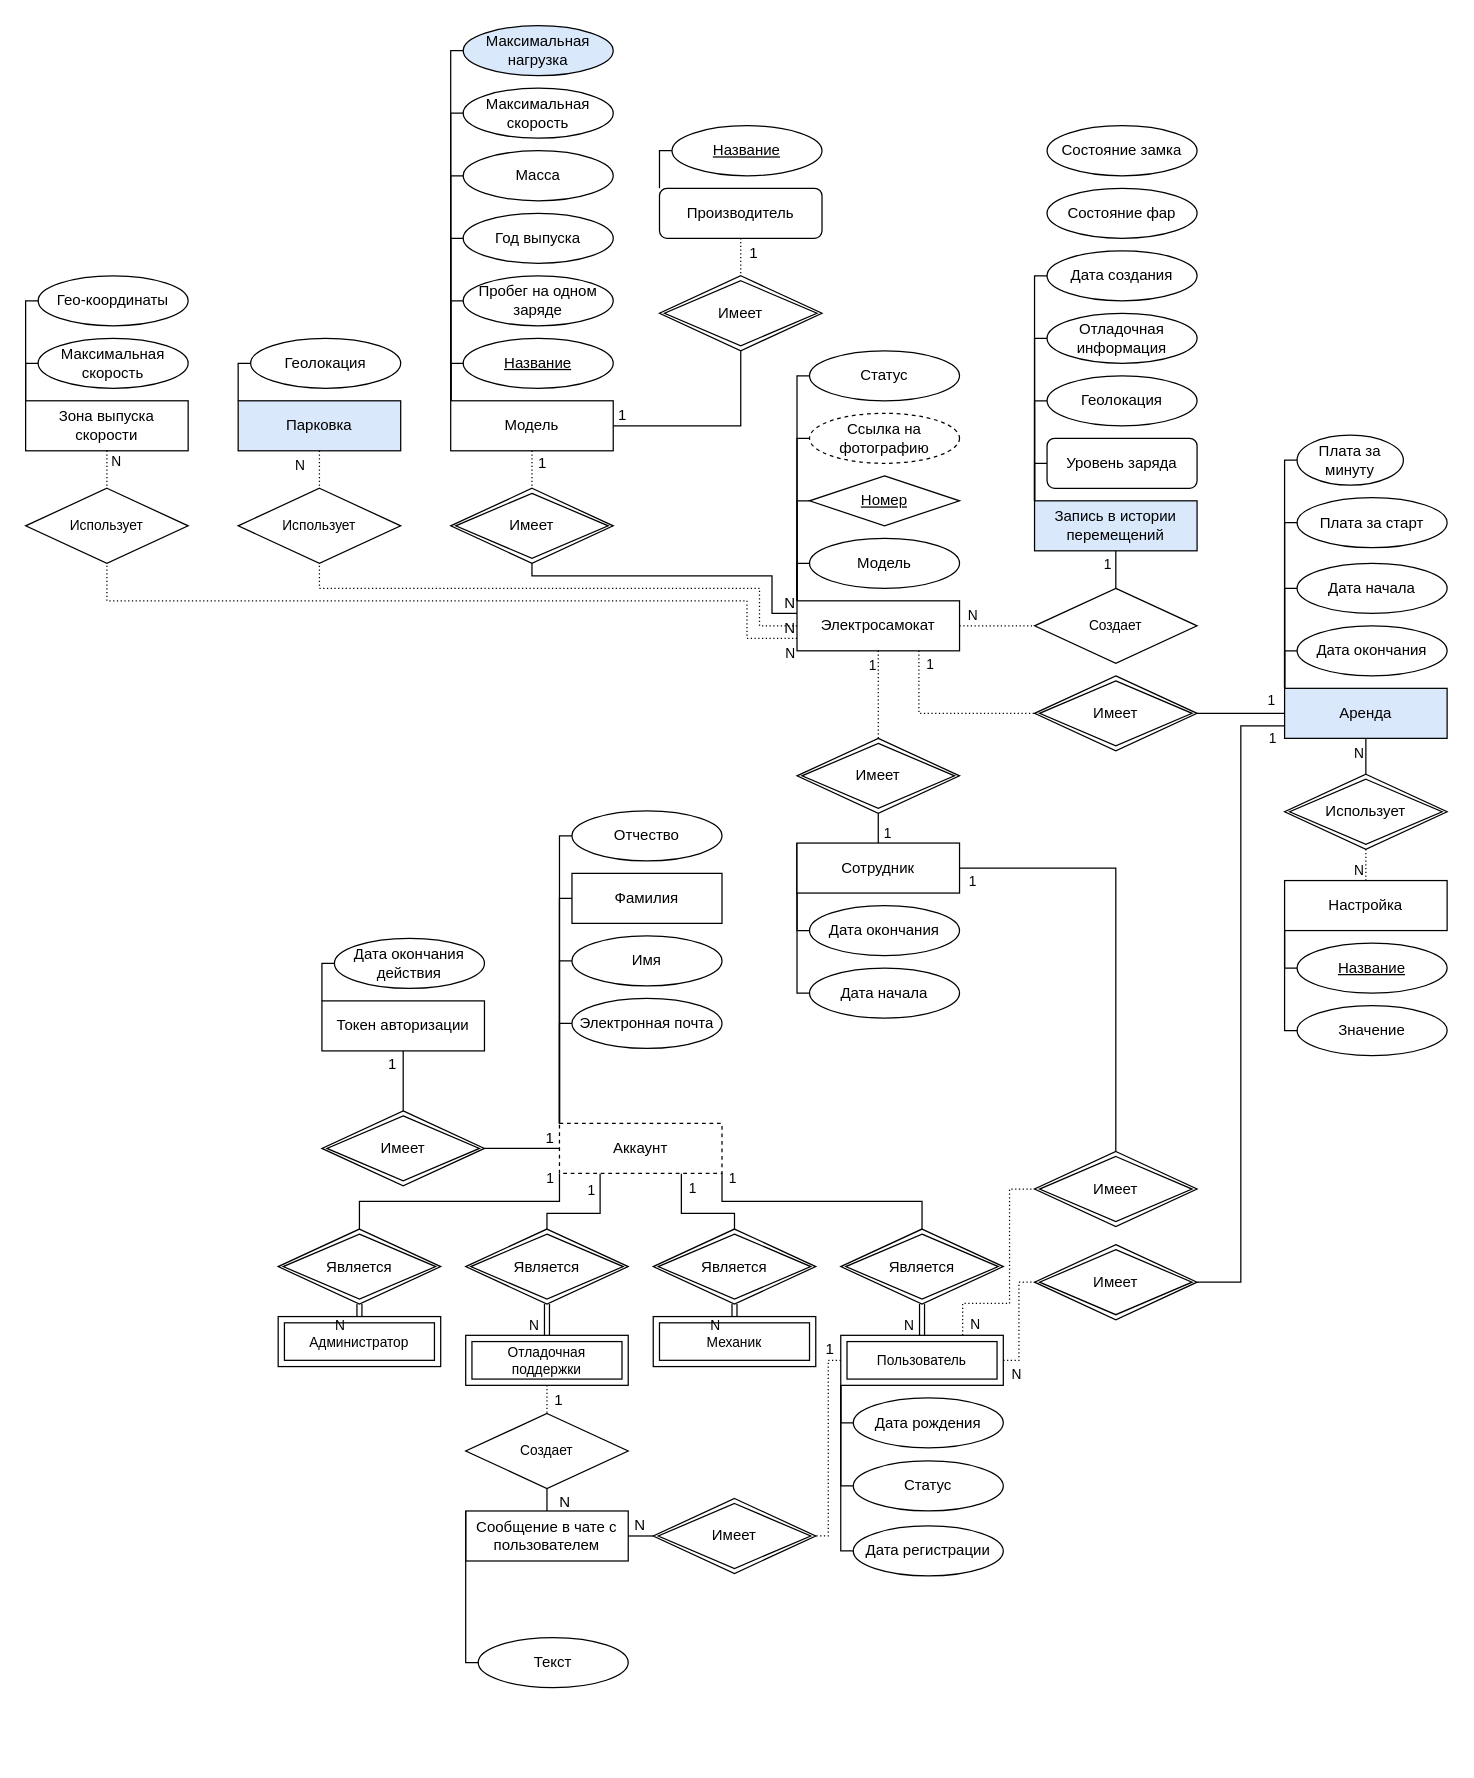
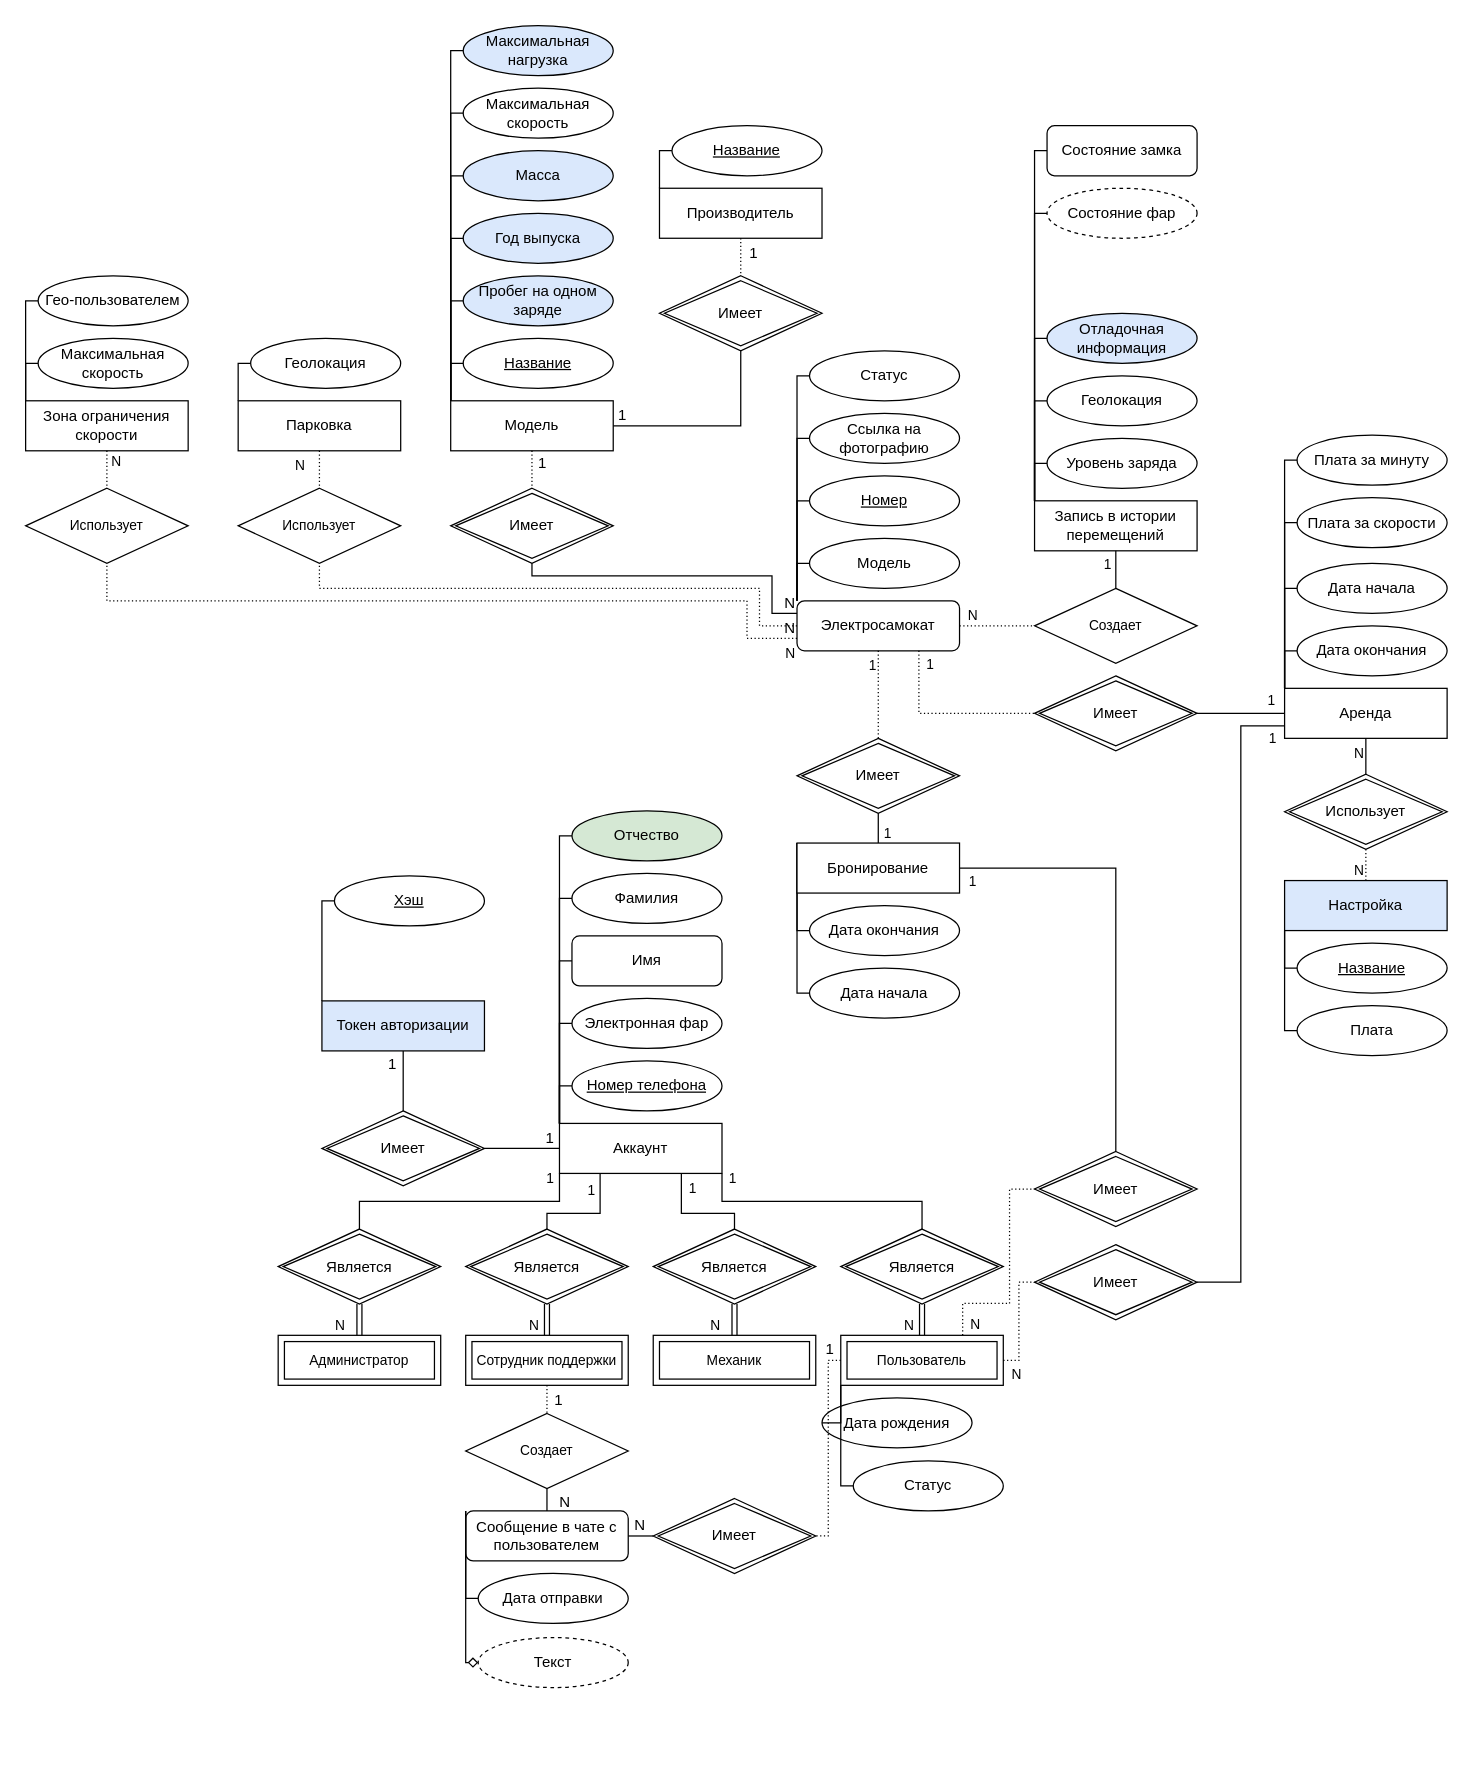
(1122, 151) -> (1122, 151)
none -> (1034, 175)
(538, 176) -> (538, 176)
(741, 213) -> (741, 213)
none -> (1042, 213)
(1122, 213) -> (1122, 213)
(538, 238) -> (538, 238)
(1042, 276) -> none
(1122, 276) -> none
(113, 301) -> (113, 301)
(538, 301) -> (538, 301)
(1122, 338) -> (1122, 338)
(107, 426) -> (107, 426)
(319, 426) -> (319, 426)
(884, 438) -> (884, 438)
(1350, 460) -> (1372, 460)
(1122, 463) -> (1122, 463)
(884, 501) -> (884, 501)
(1372, 523) -> (1372, 523)
(1116, 526) -> (1116, 526)
(878, 626) -> (878, 626)
(1366, 713) -> (1366, 713)
(647, 836) -> (647, 836)
(878, 868) -> (878, 868)
(647, 898) -> (647, 898)
none -> (409, 901)
(1366, 905) -> (1366, 905)
none -> (322, 925)
(647, 961) -> (647, 961)
(328, 963) -> none
(409, 963) -> none
(647, 1023) -> (647, 1023)
(403, 1026) -> (403, 1026)
(1372, 1031) -> (1372, 1031)
none -> (567, 1086)
none -> (647, 1086)
(641, 1148) -> (641, 1148)
(359, 1341) -> (359, 1360)
(734, 1341) -> (734, 1360)
(547, 1361) -> (547, 1361)
(928, 1423) -> (897, 1423)
(841, 1526) -> none
(547, 1536) -> (547, 1536)
(928, 1551) -> none
none -> (473, 1598)
none -> (553, 1598)
(472, 1662) -> (467, 1662)
(553, 1662) -> (553, 1662)
